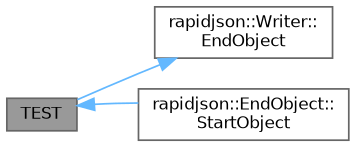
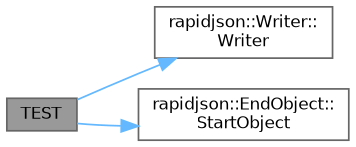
(244, 32) -> (244, 32)
(116, 103) -> (99, 125)
